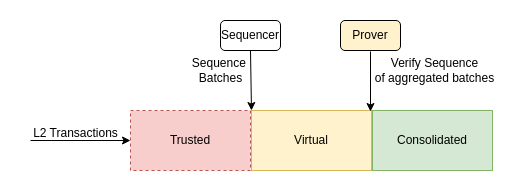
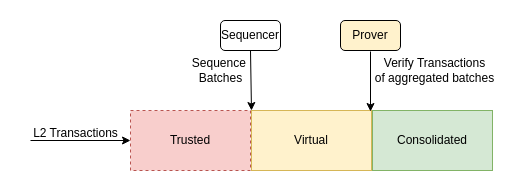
(435, 71) -> (435, 71)
